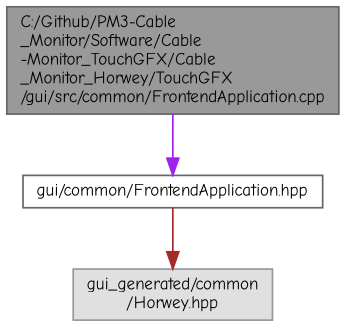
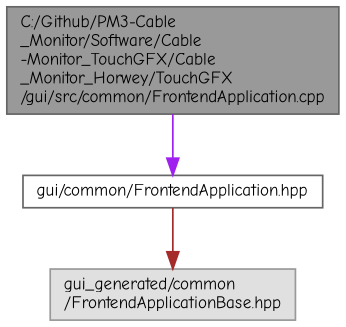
(173, 295) -> (173, 295)
